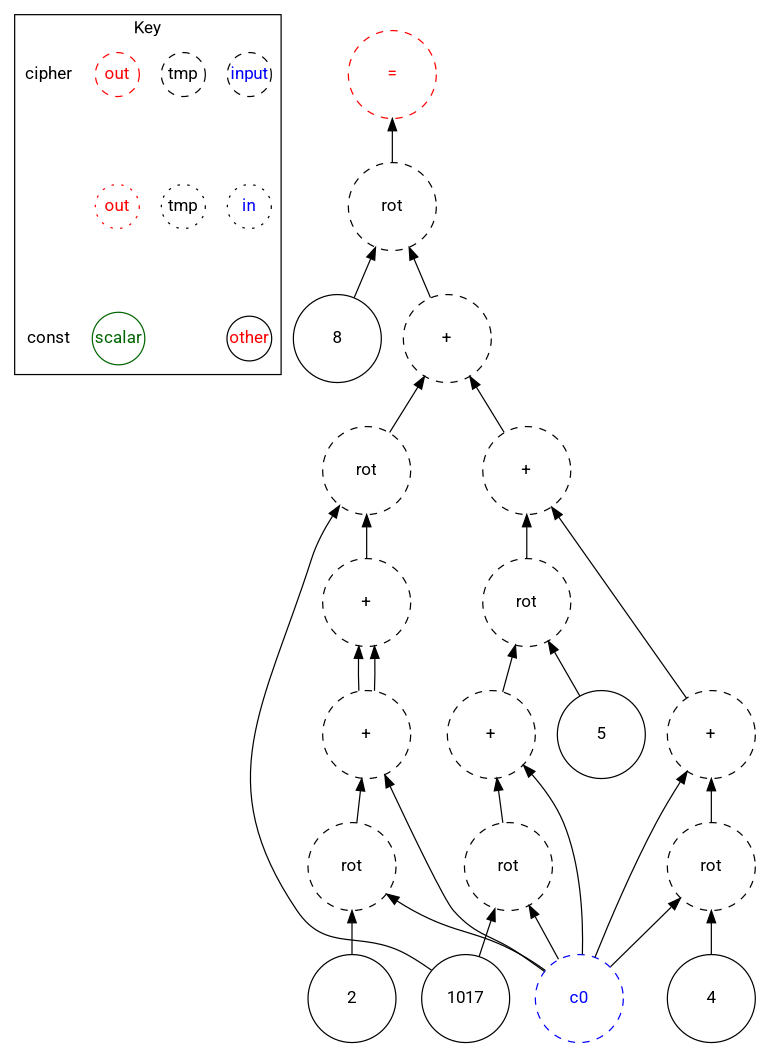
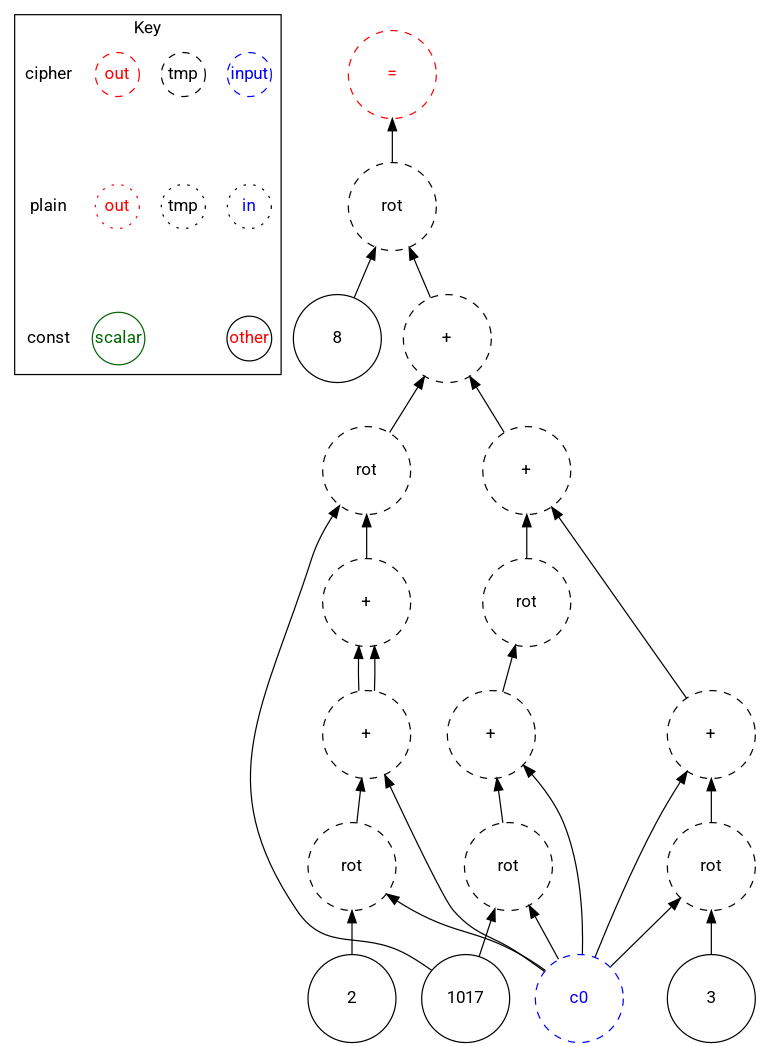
(249, 75) -> (249, 75)
none -> (49, 207)
(601, 735) -> none
(711, 999) -> (711, 999)
